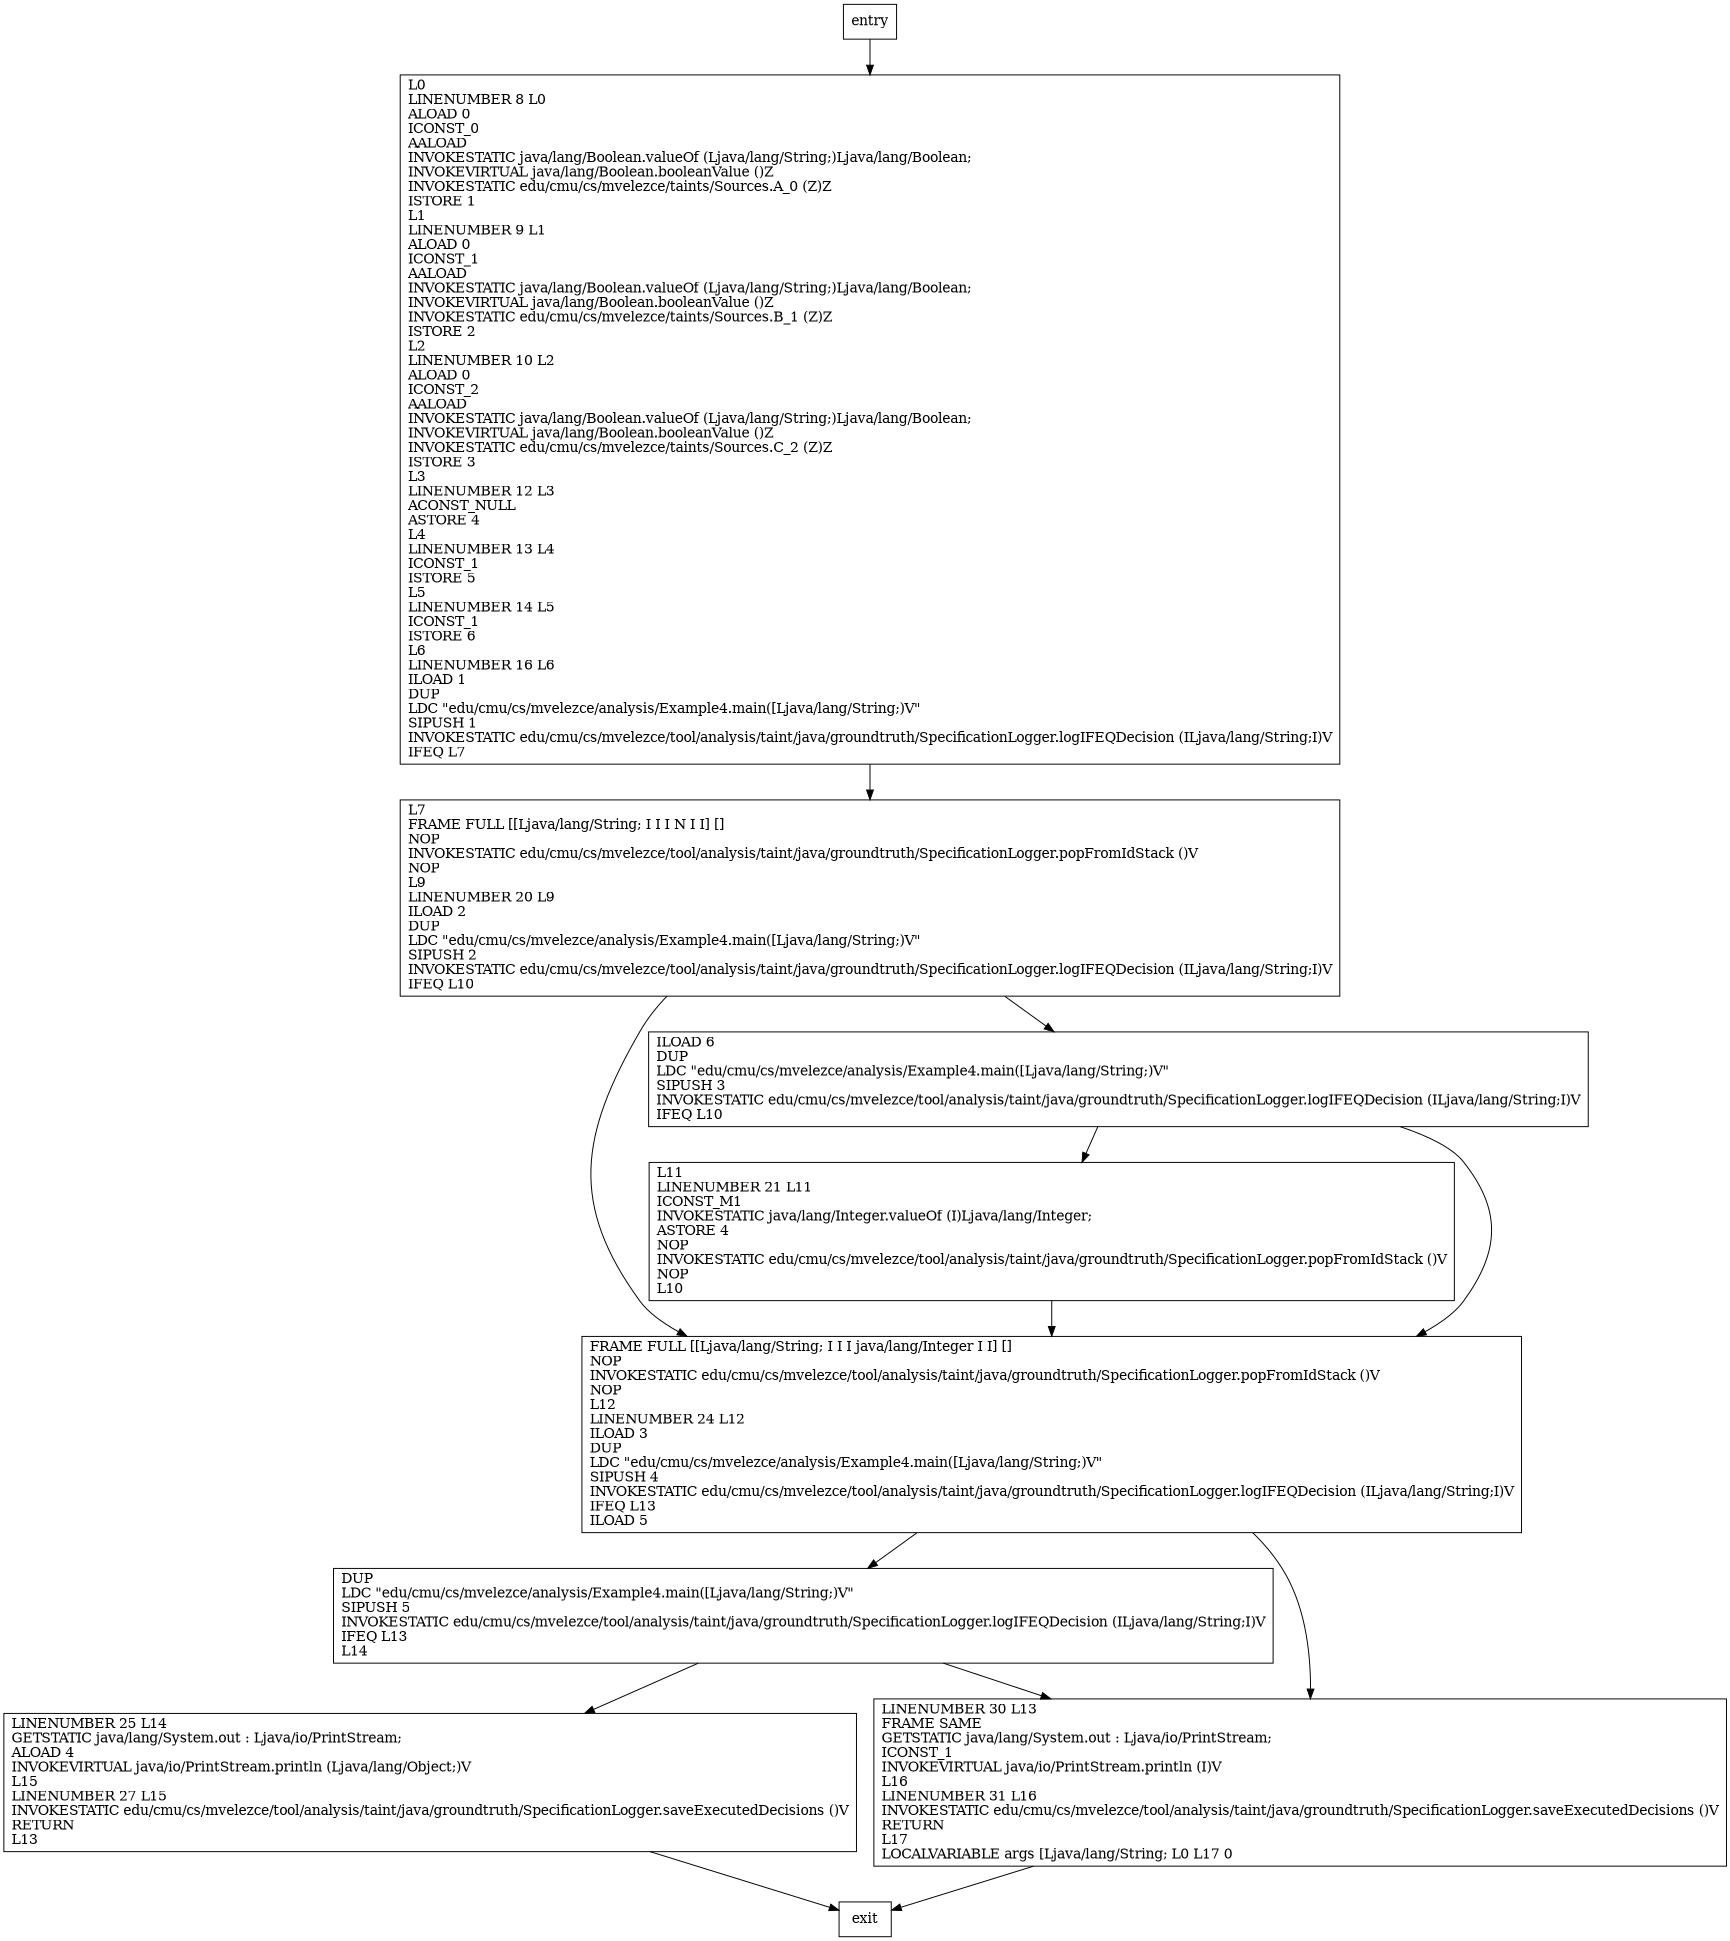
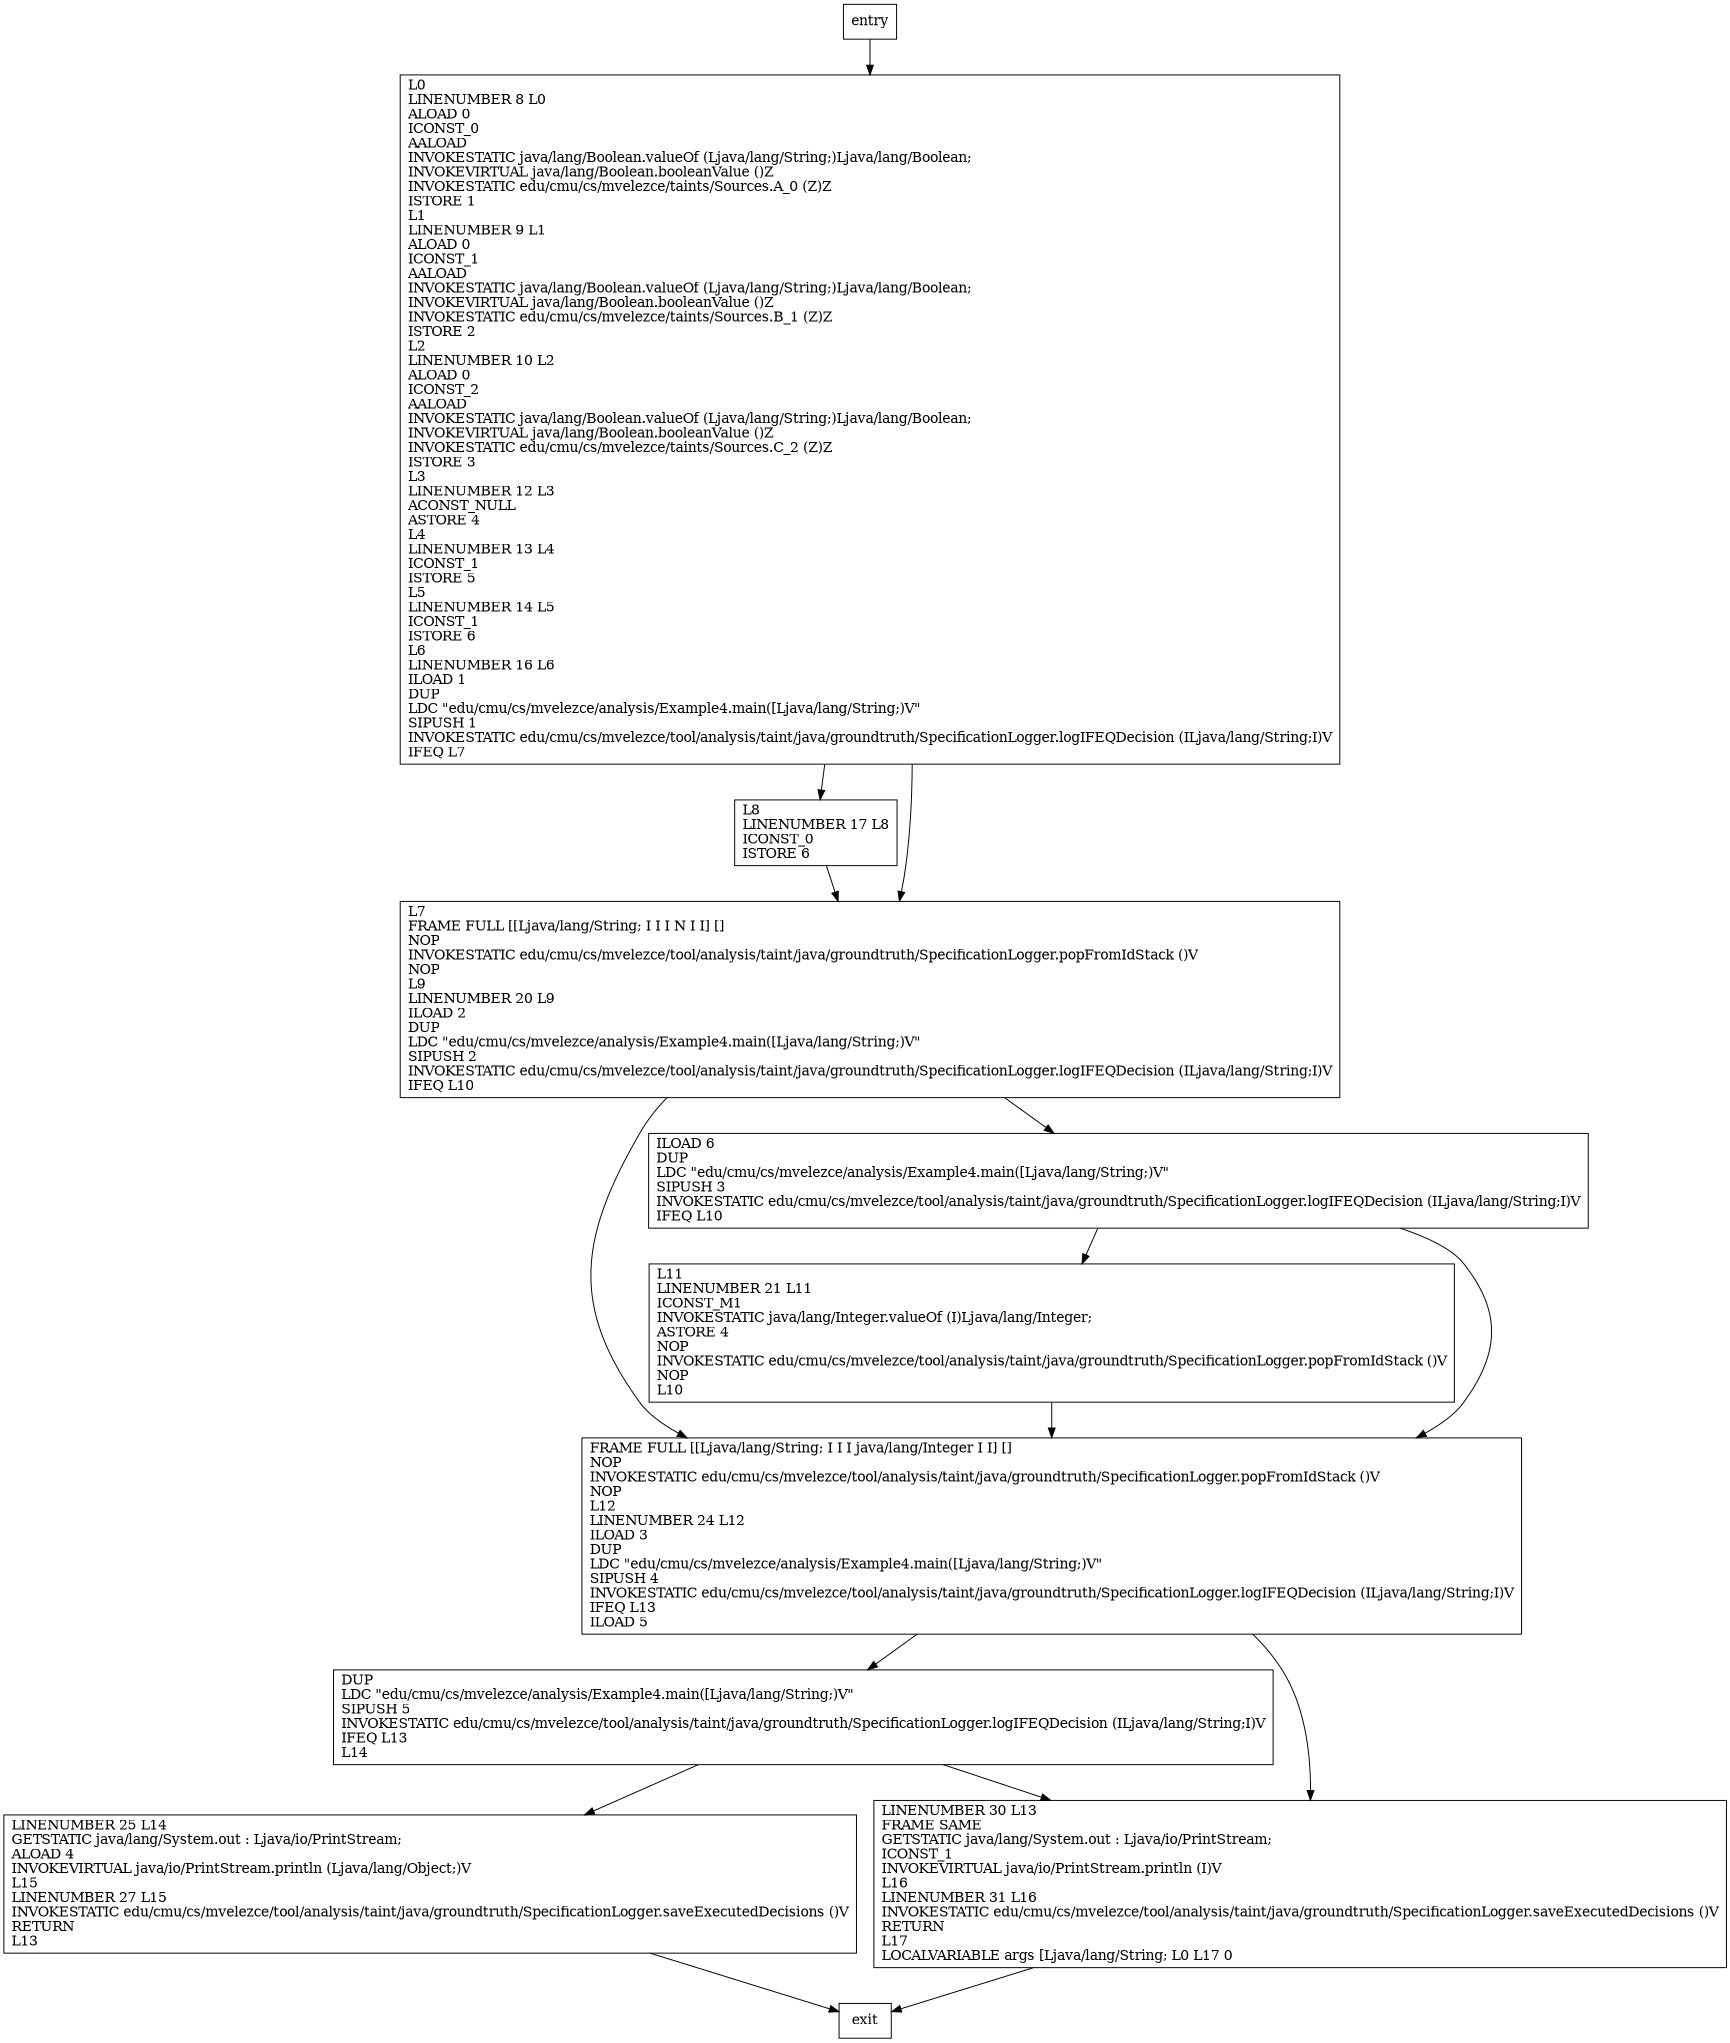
none -> (816, 833)
